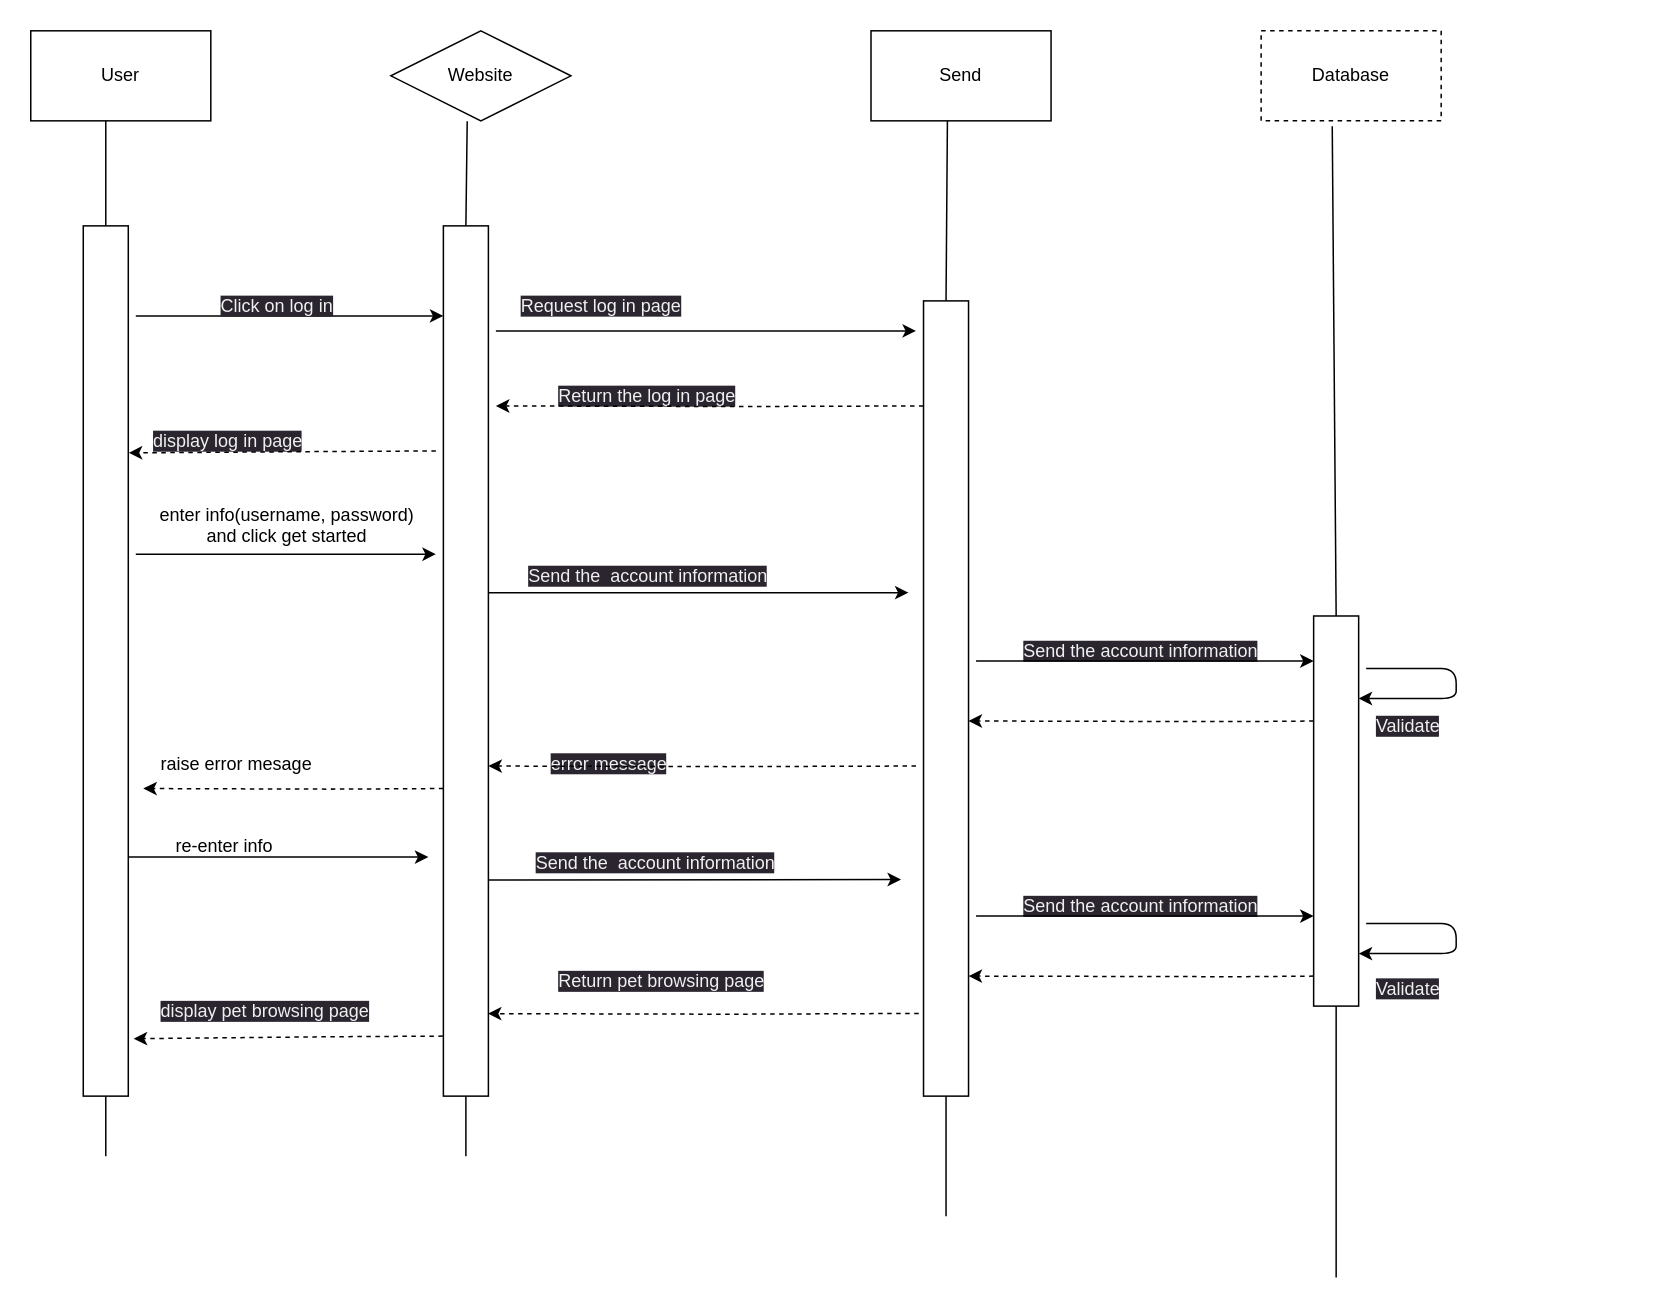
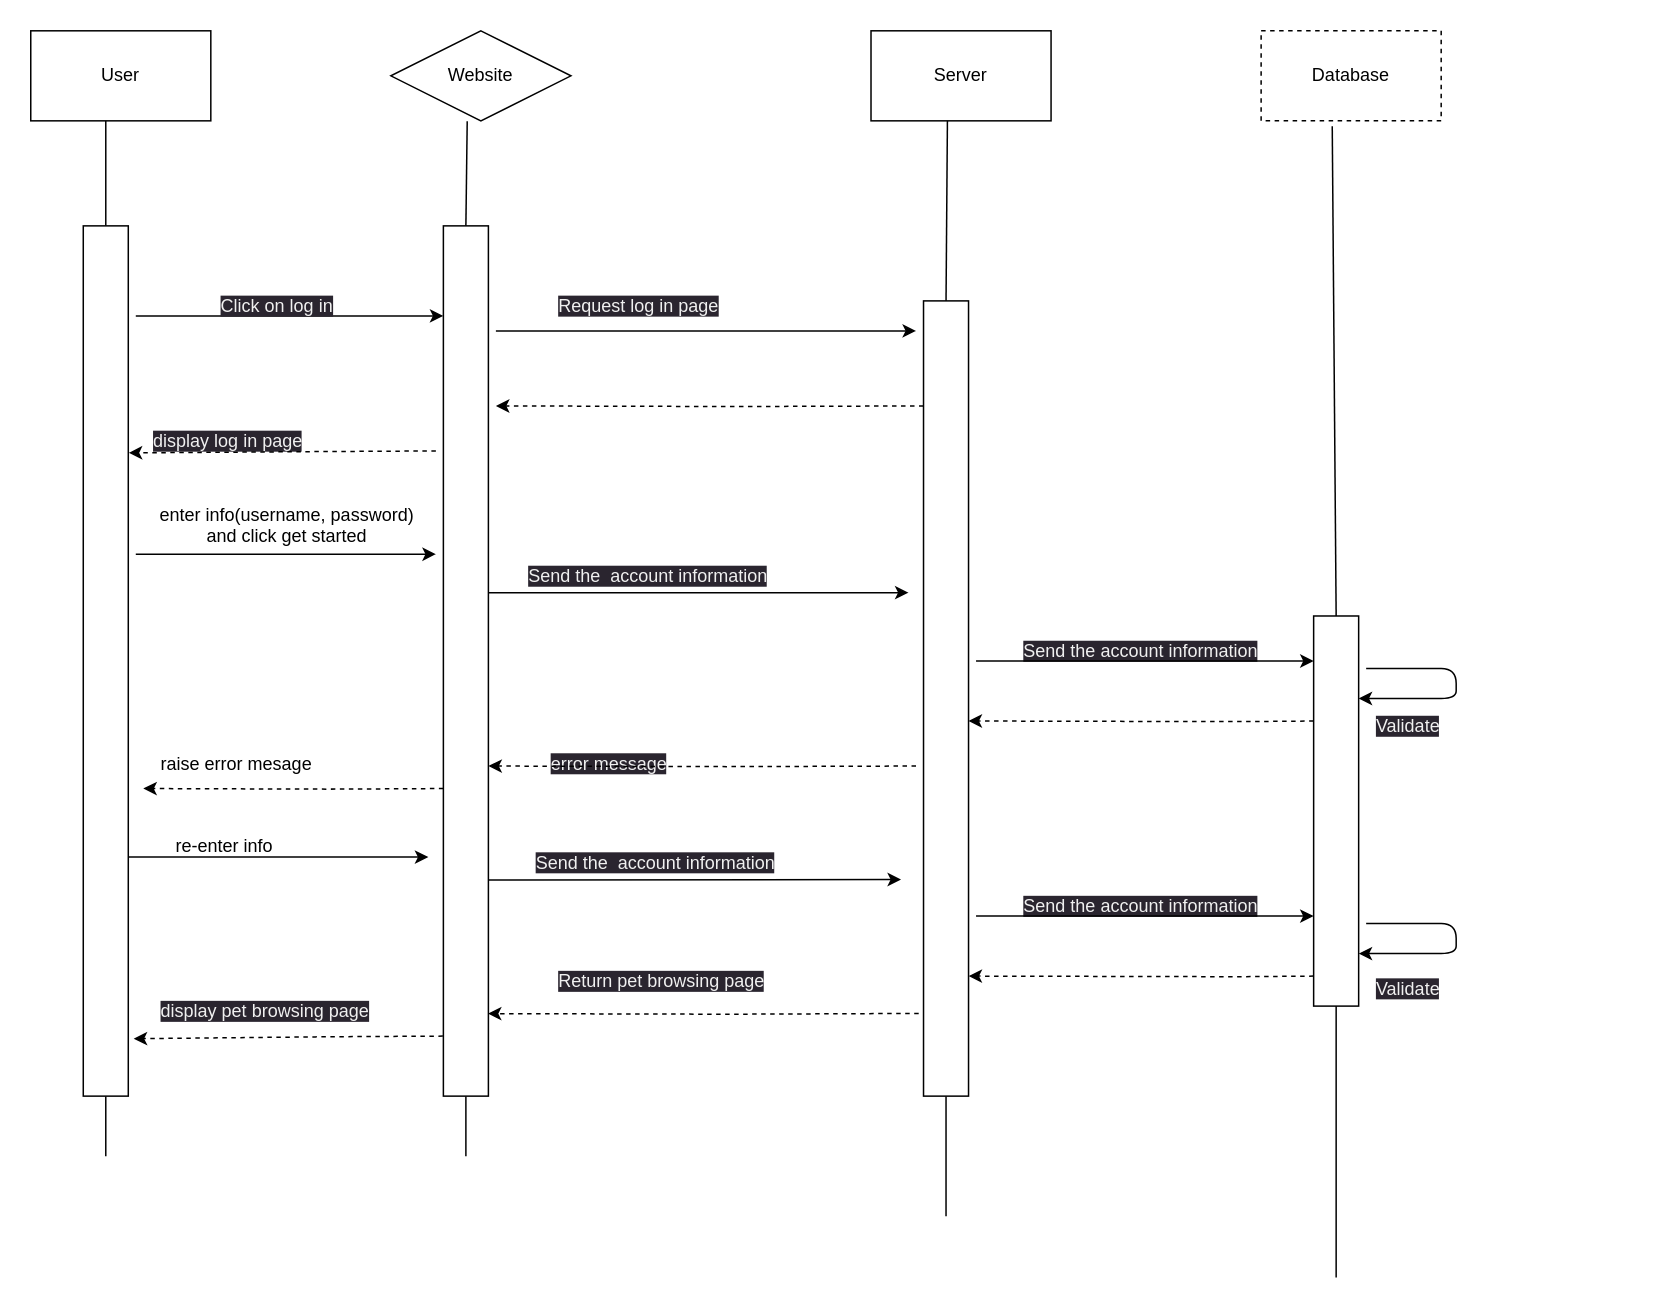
(961, 76) -> (961, 76)
(653, 308) -> (691, 308)
(691, 391) -> none
